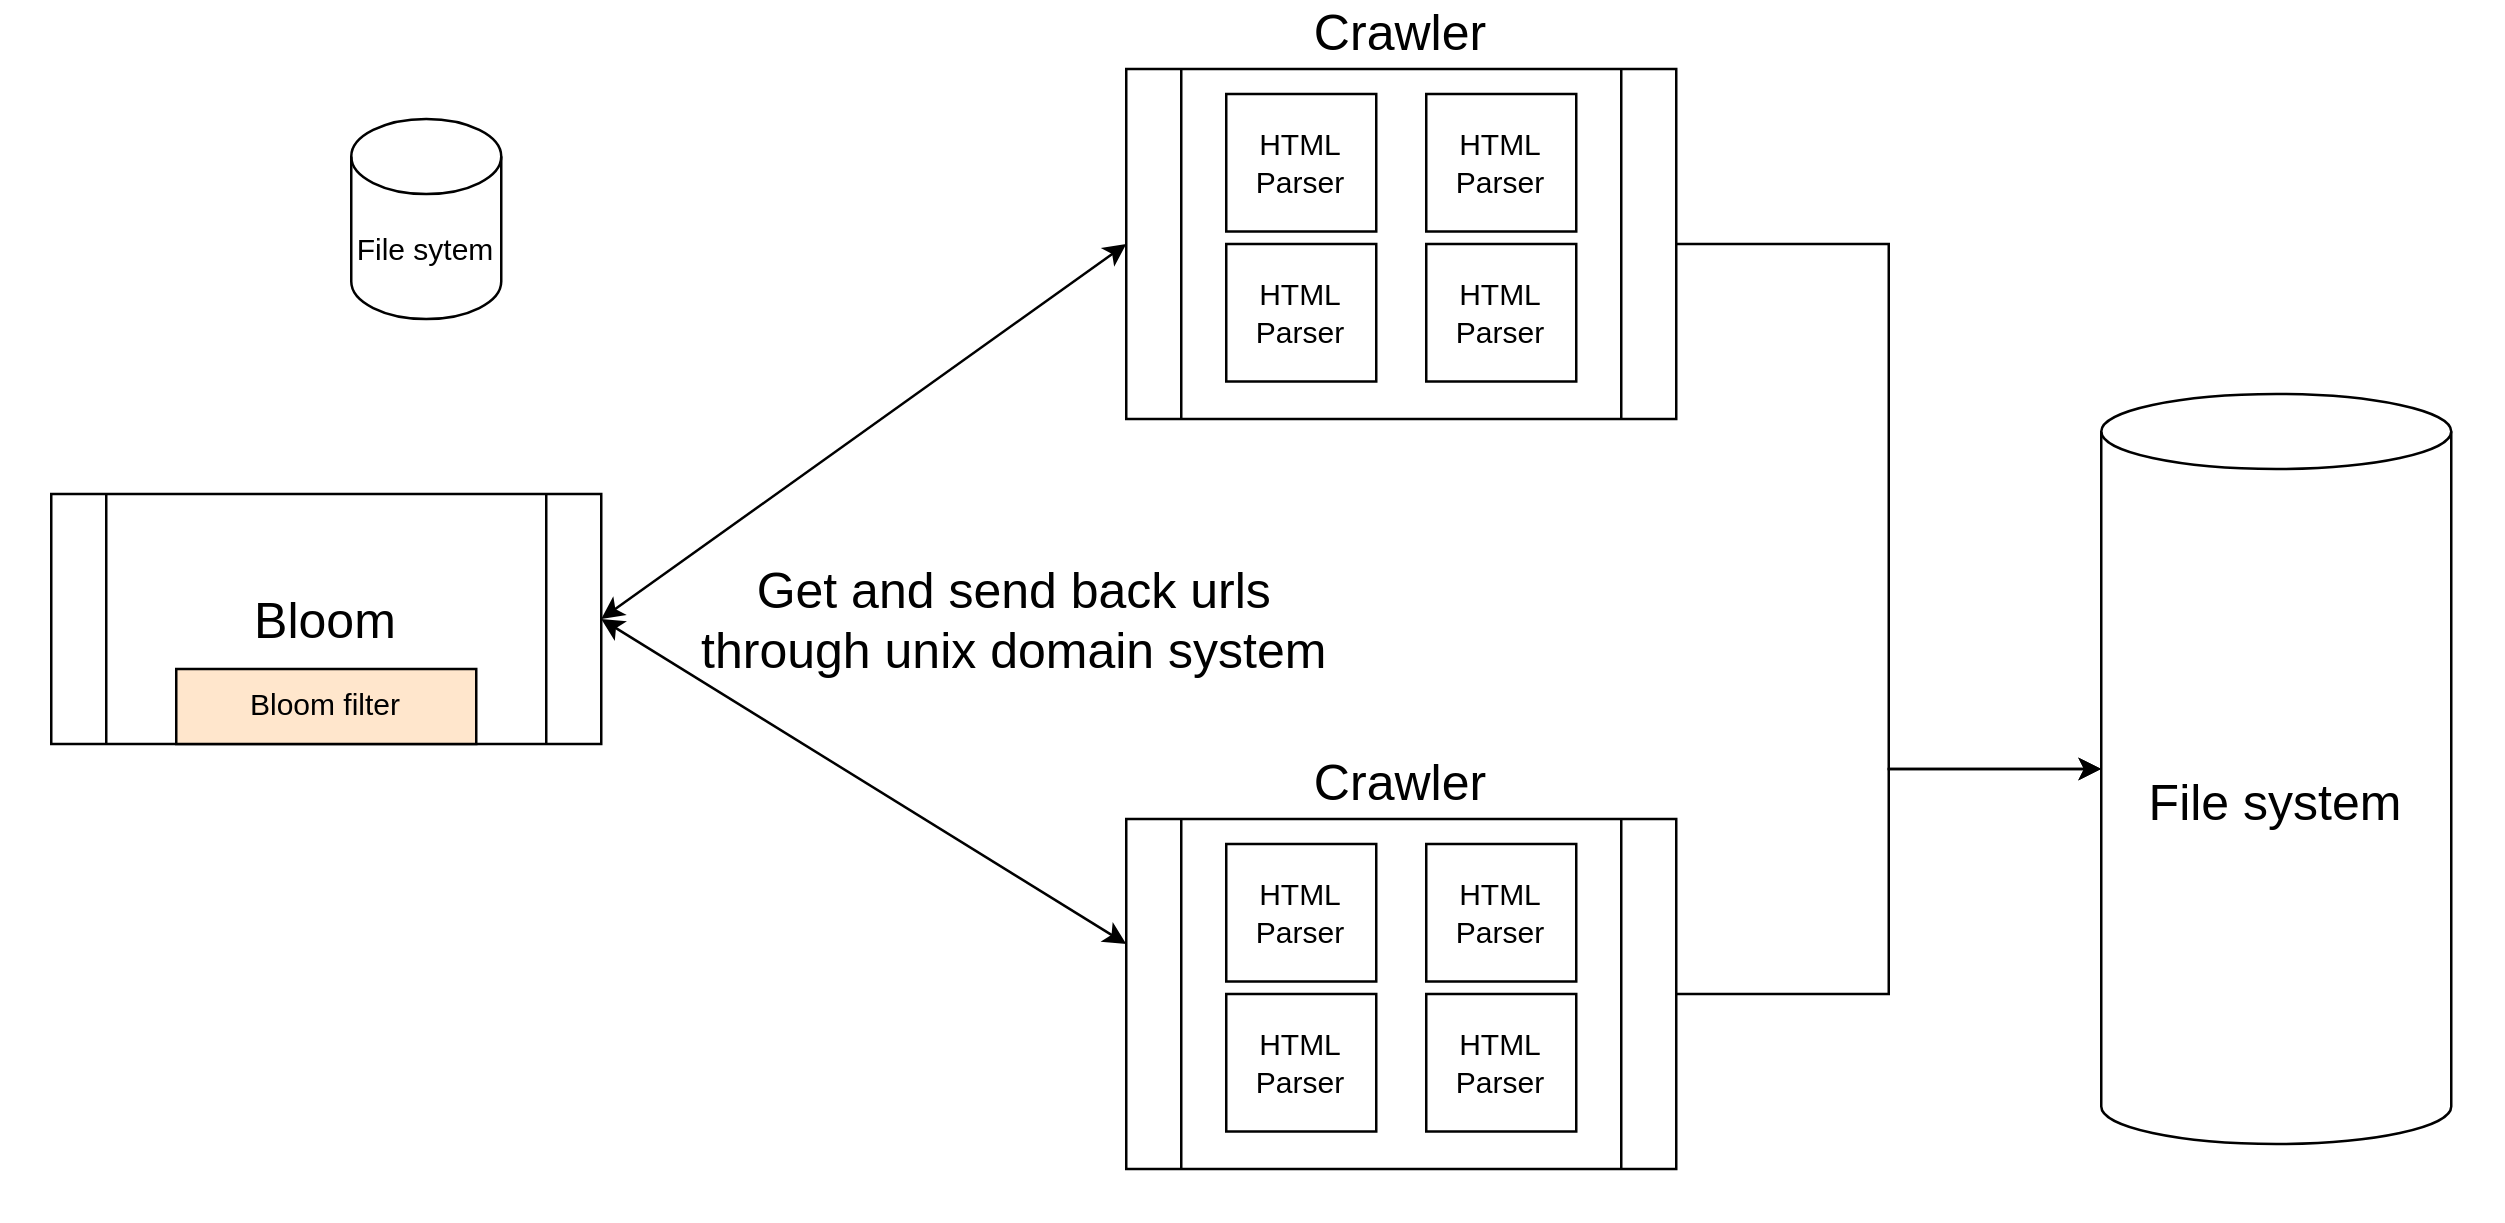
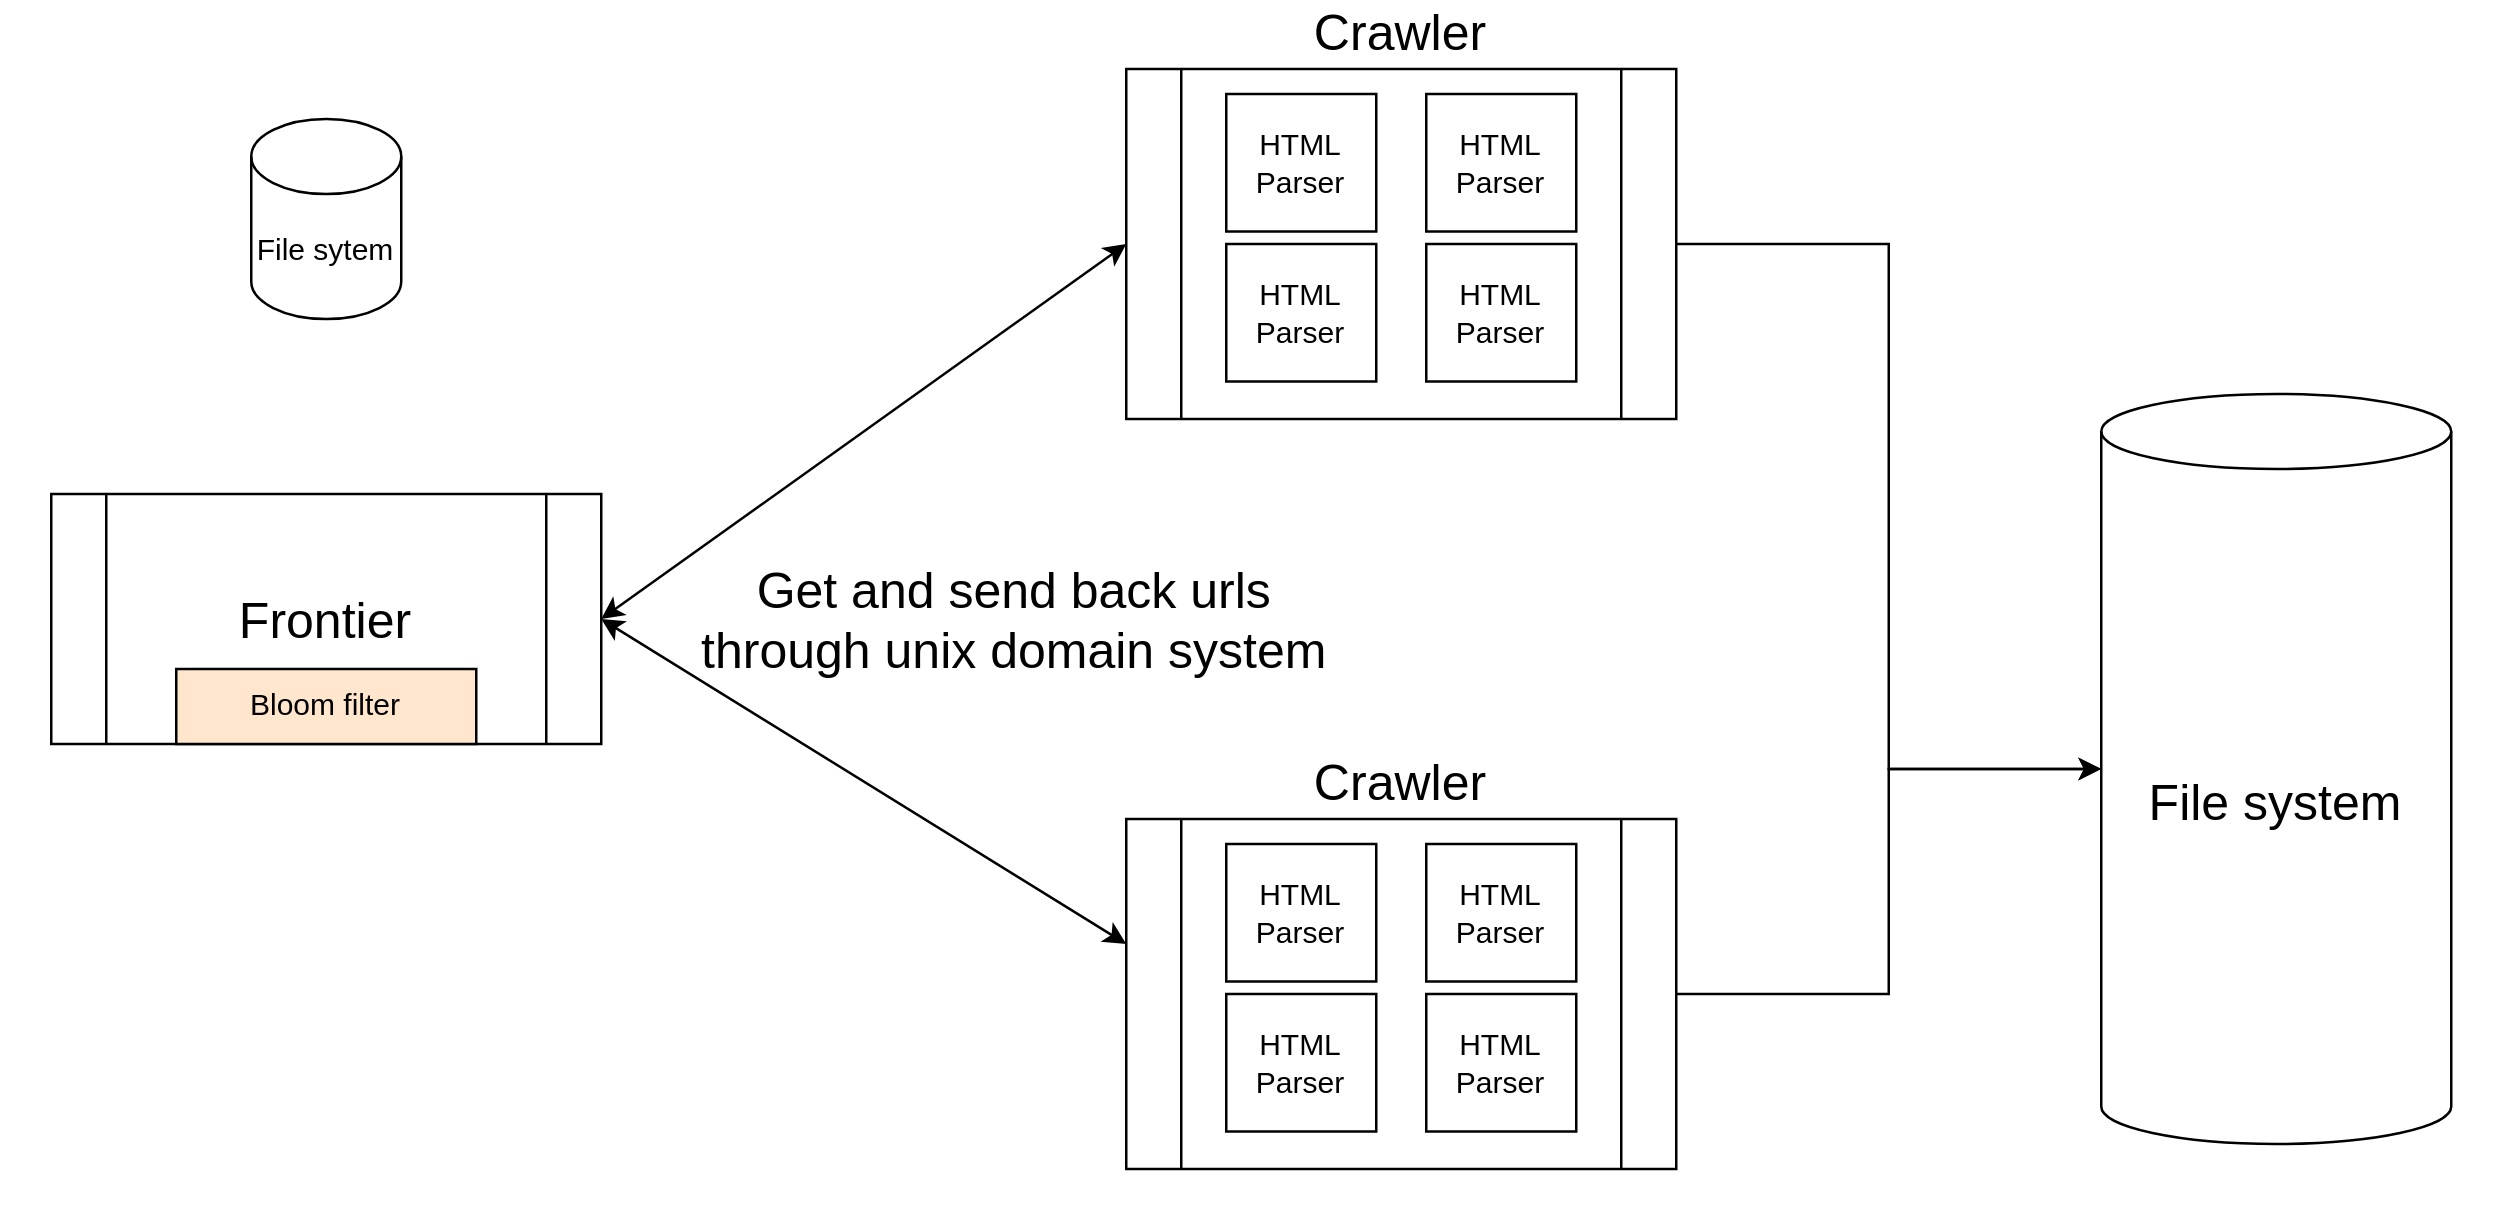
(426, 219) -> (326, 219)
(326, 619) -> (326, 619)
